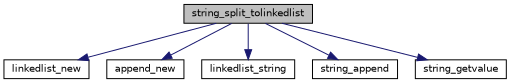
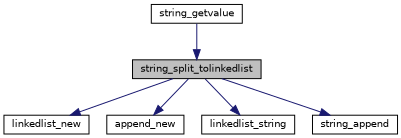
(350, 40) -> (197, 37)
